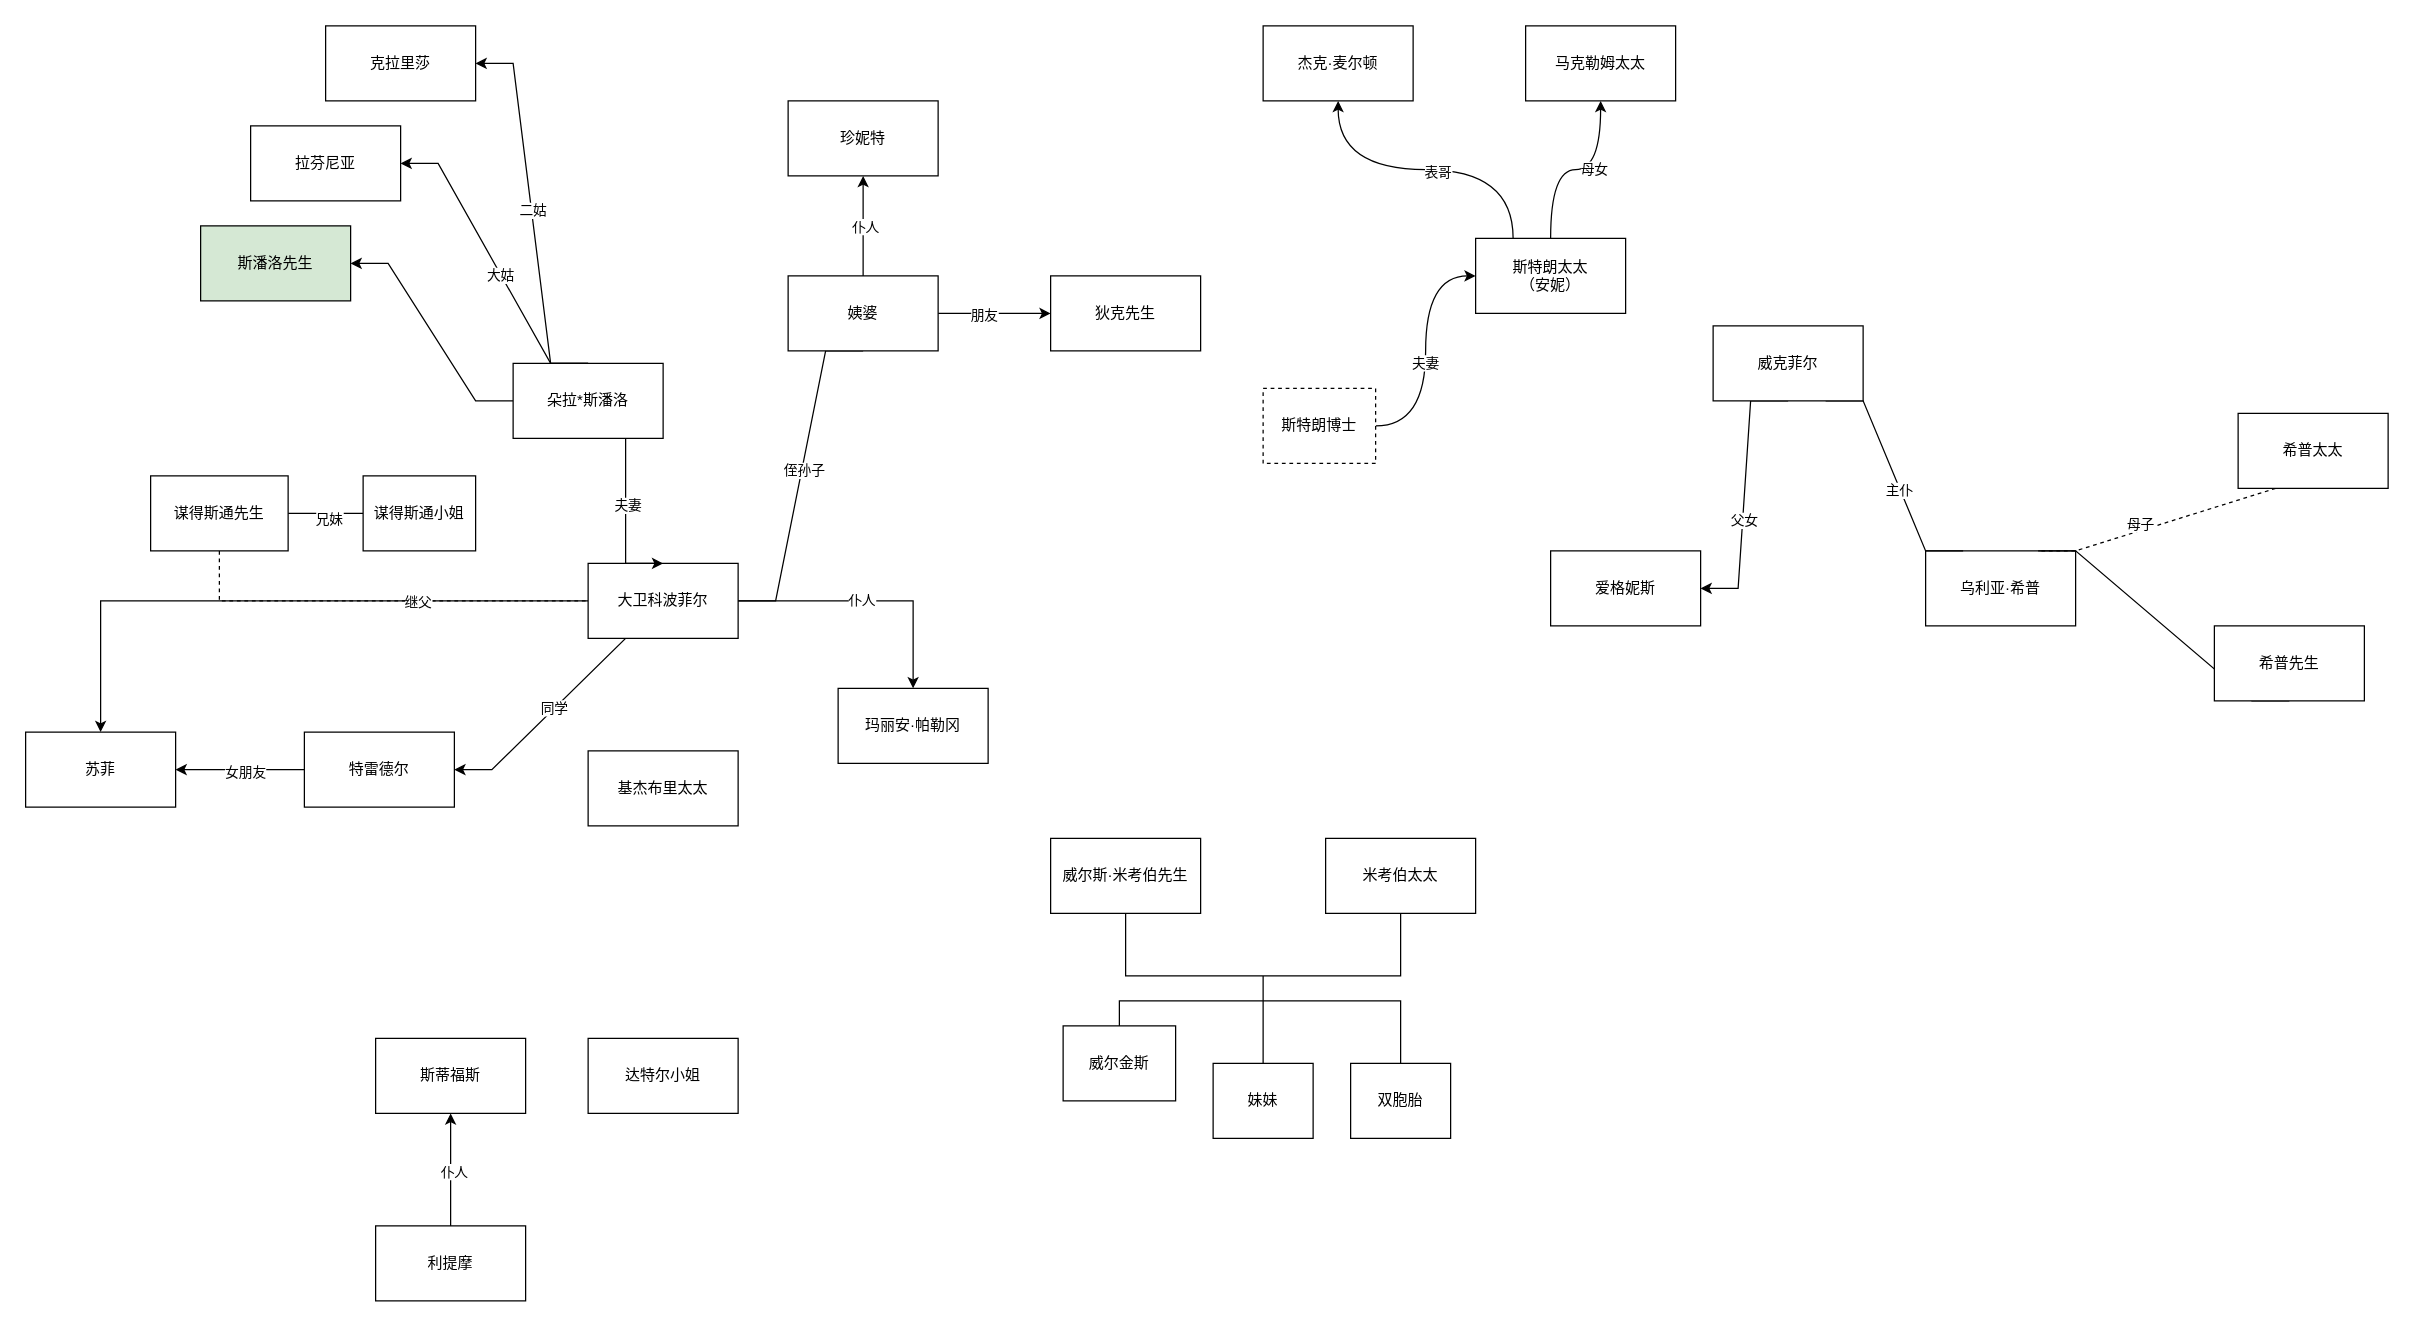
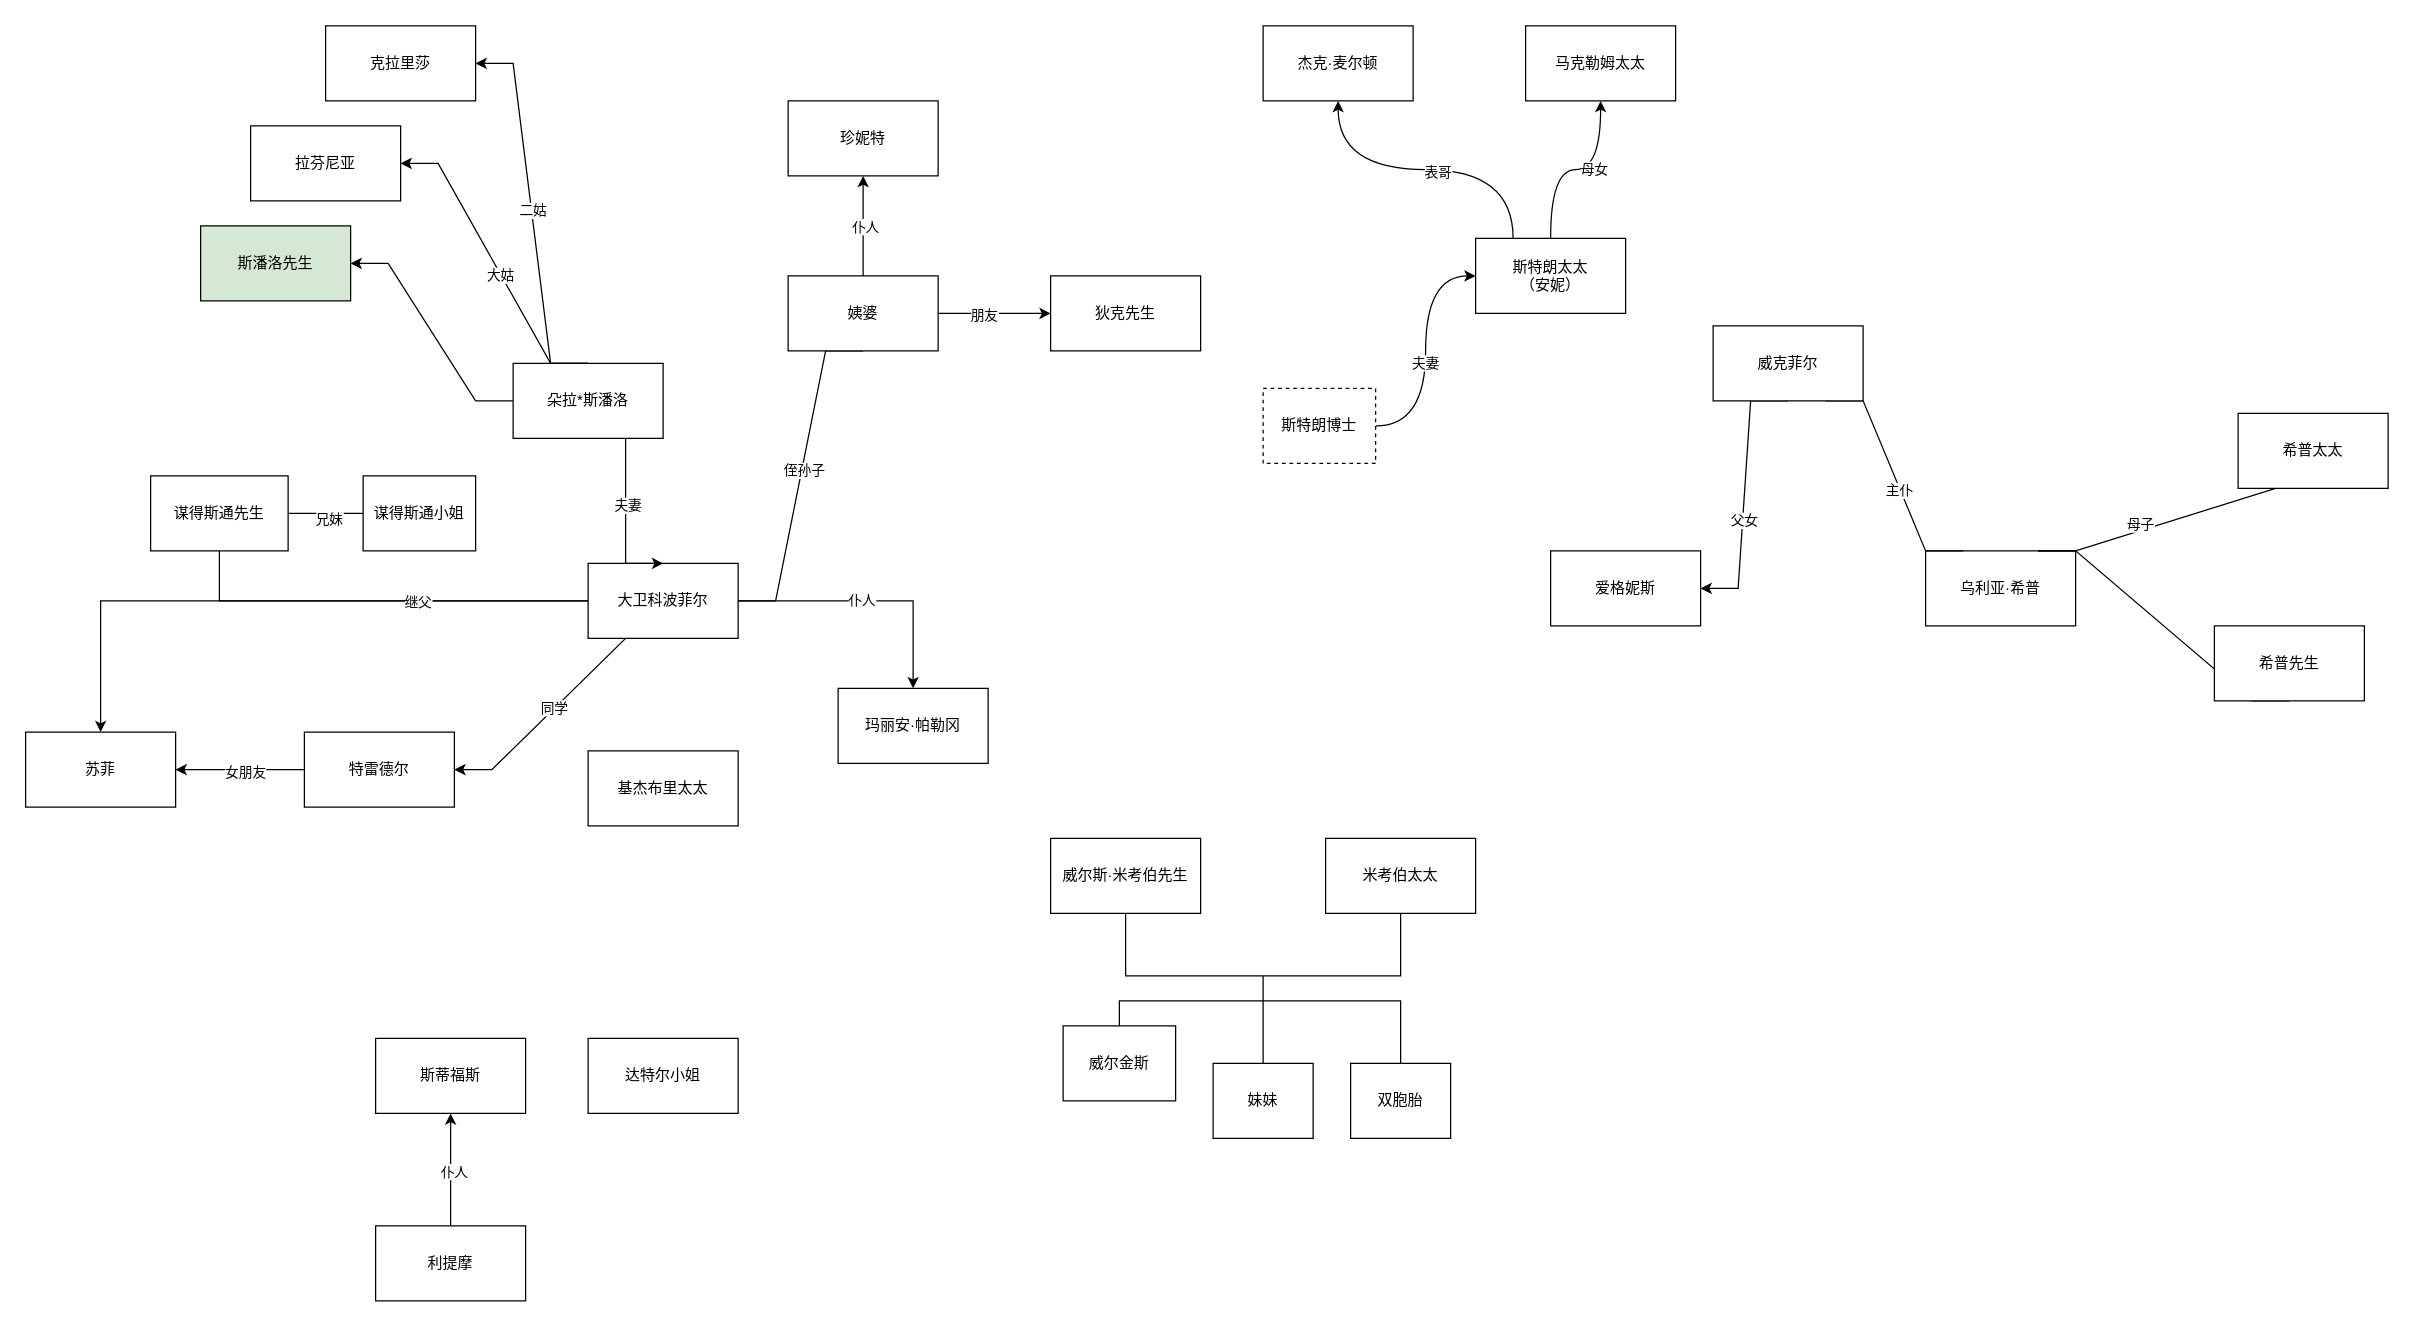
(2213, 508) -> (2213, 508)
(219, 575) -> (219, 575)
